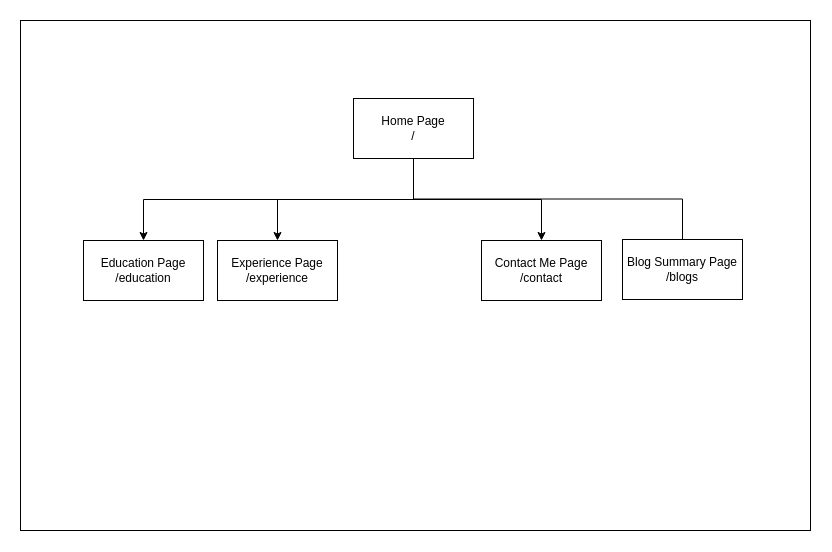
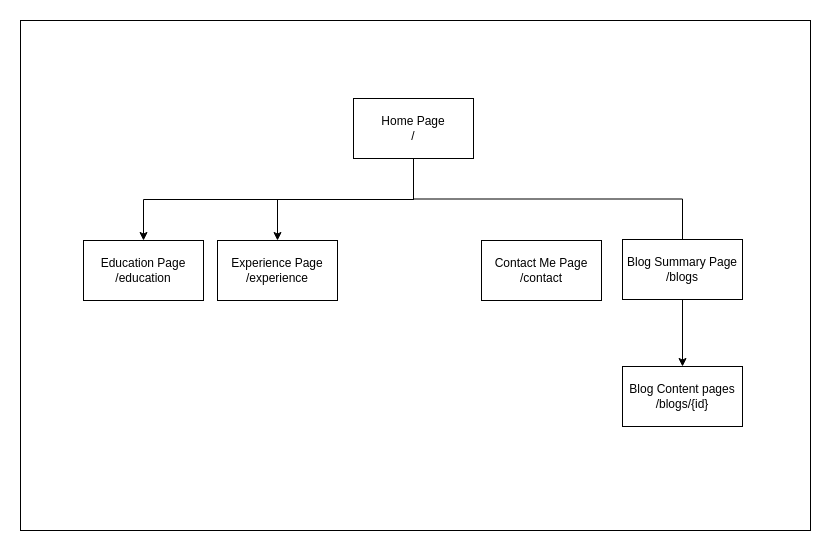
(542, 217) -> none
none -> (683, 330)
none -> (683, 397)
